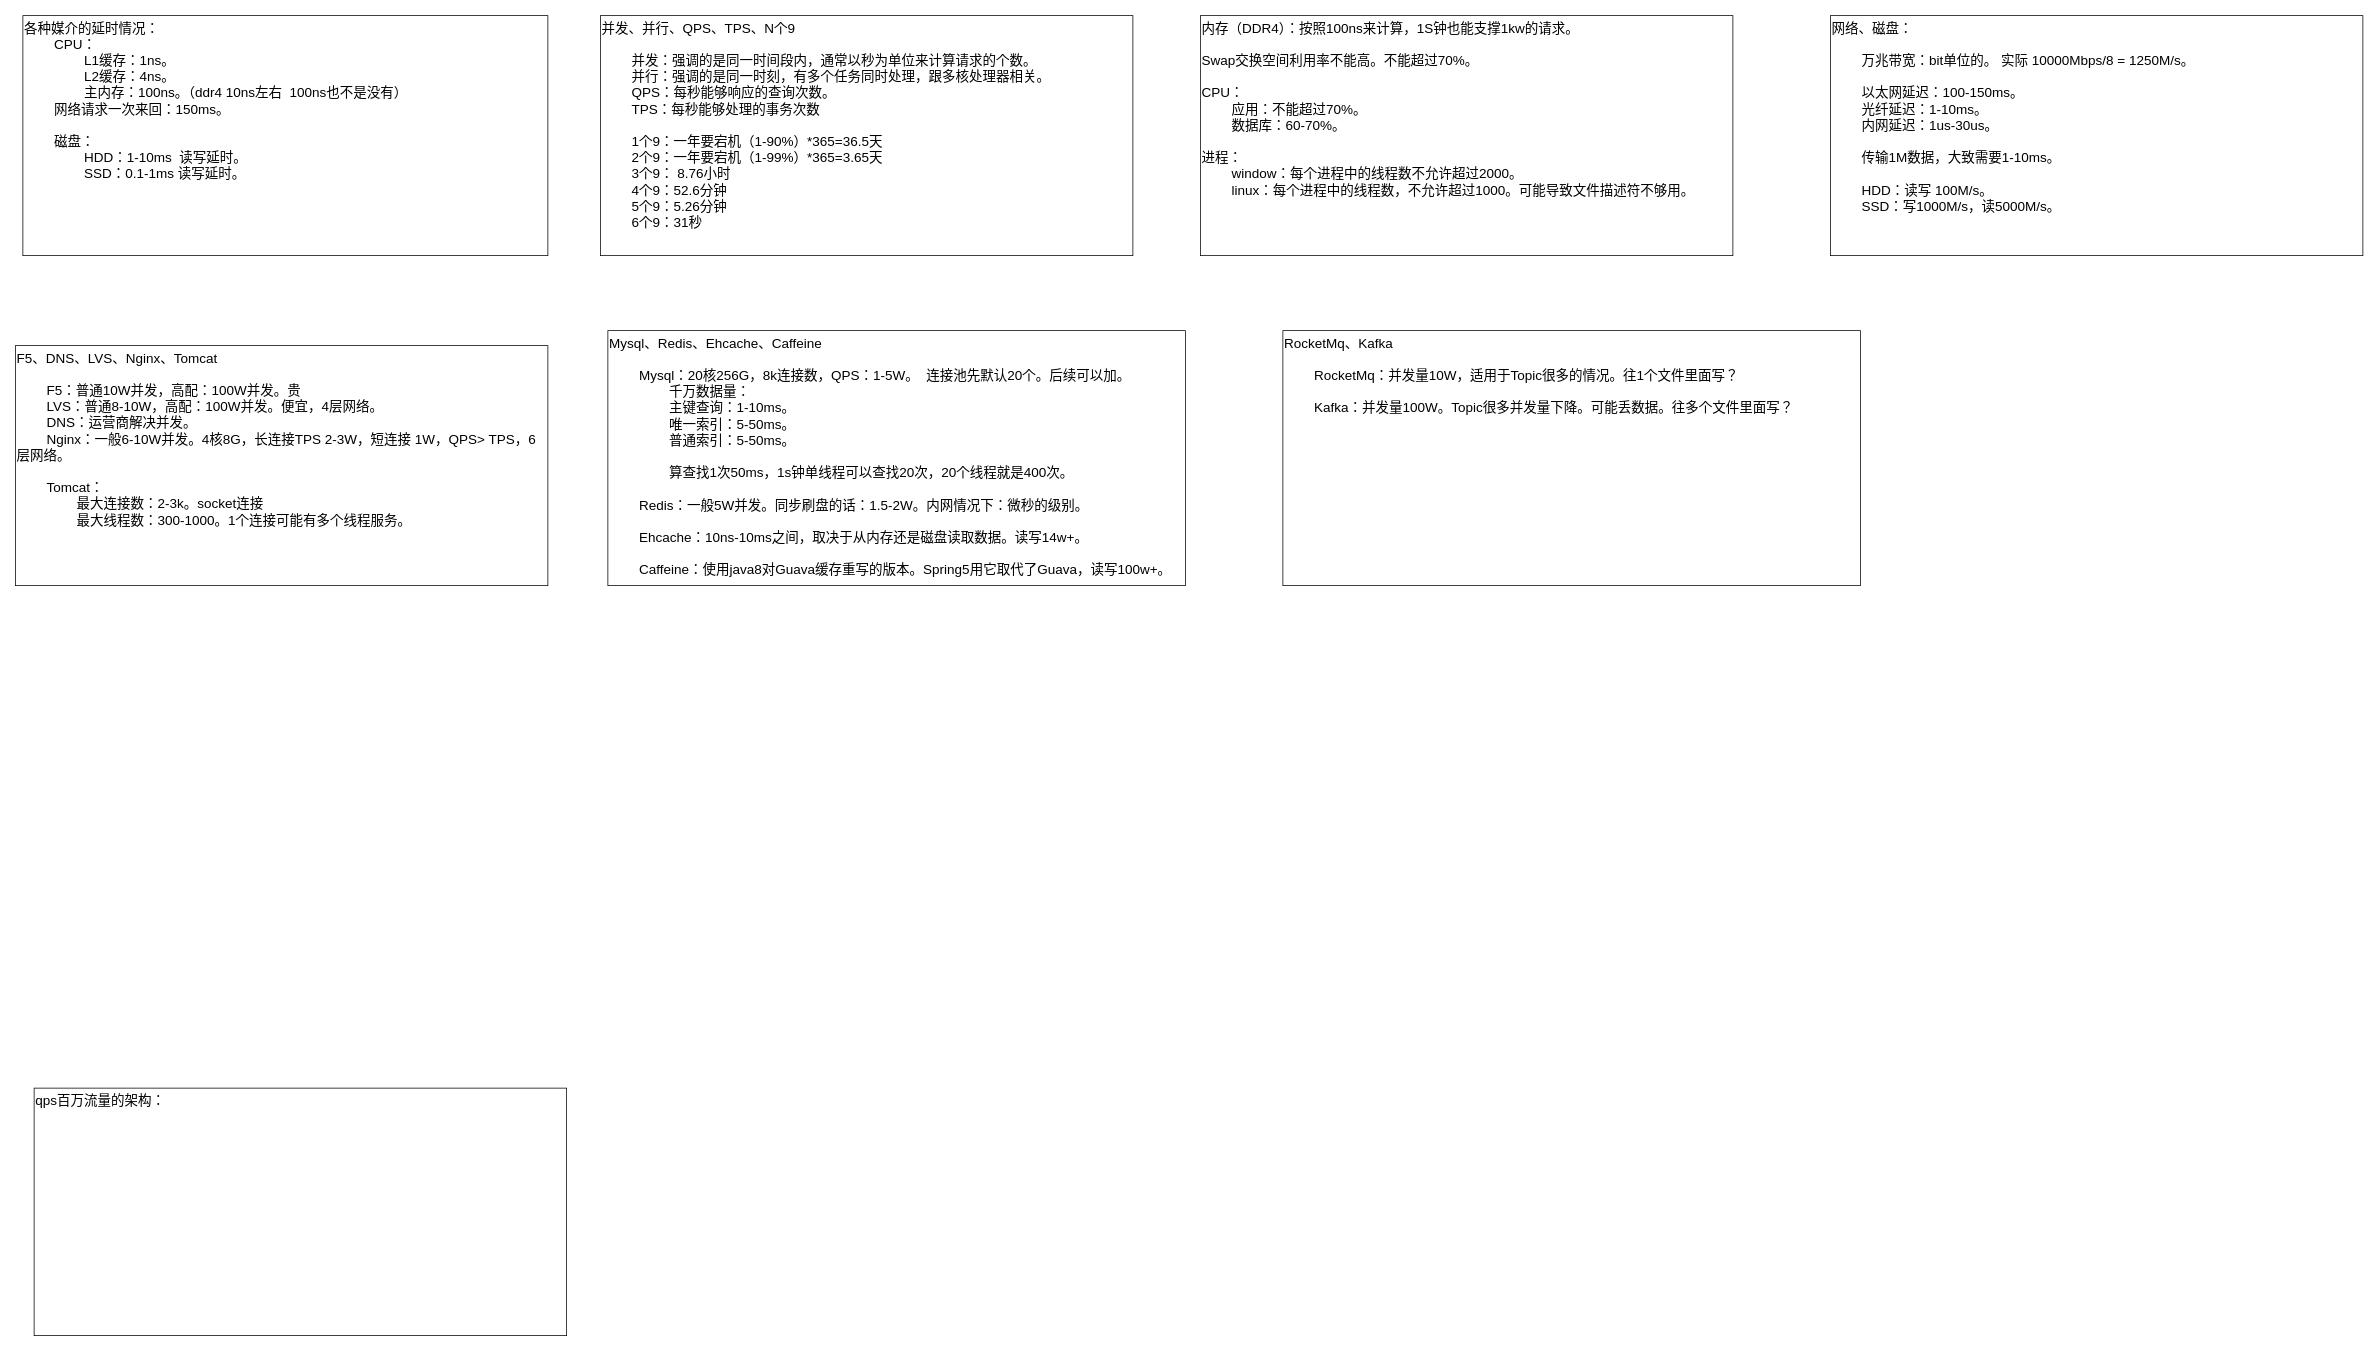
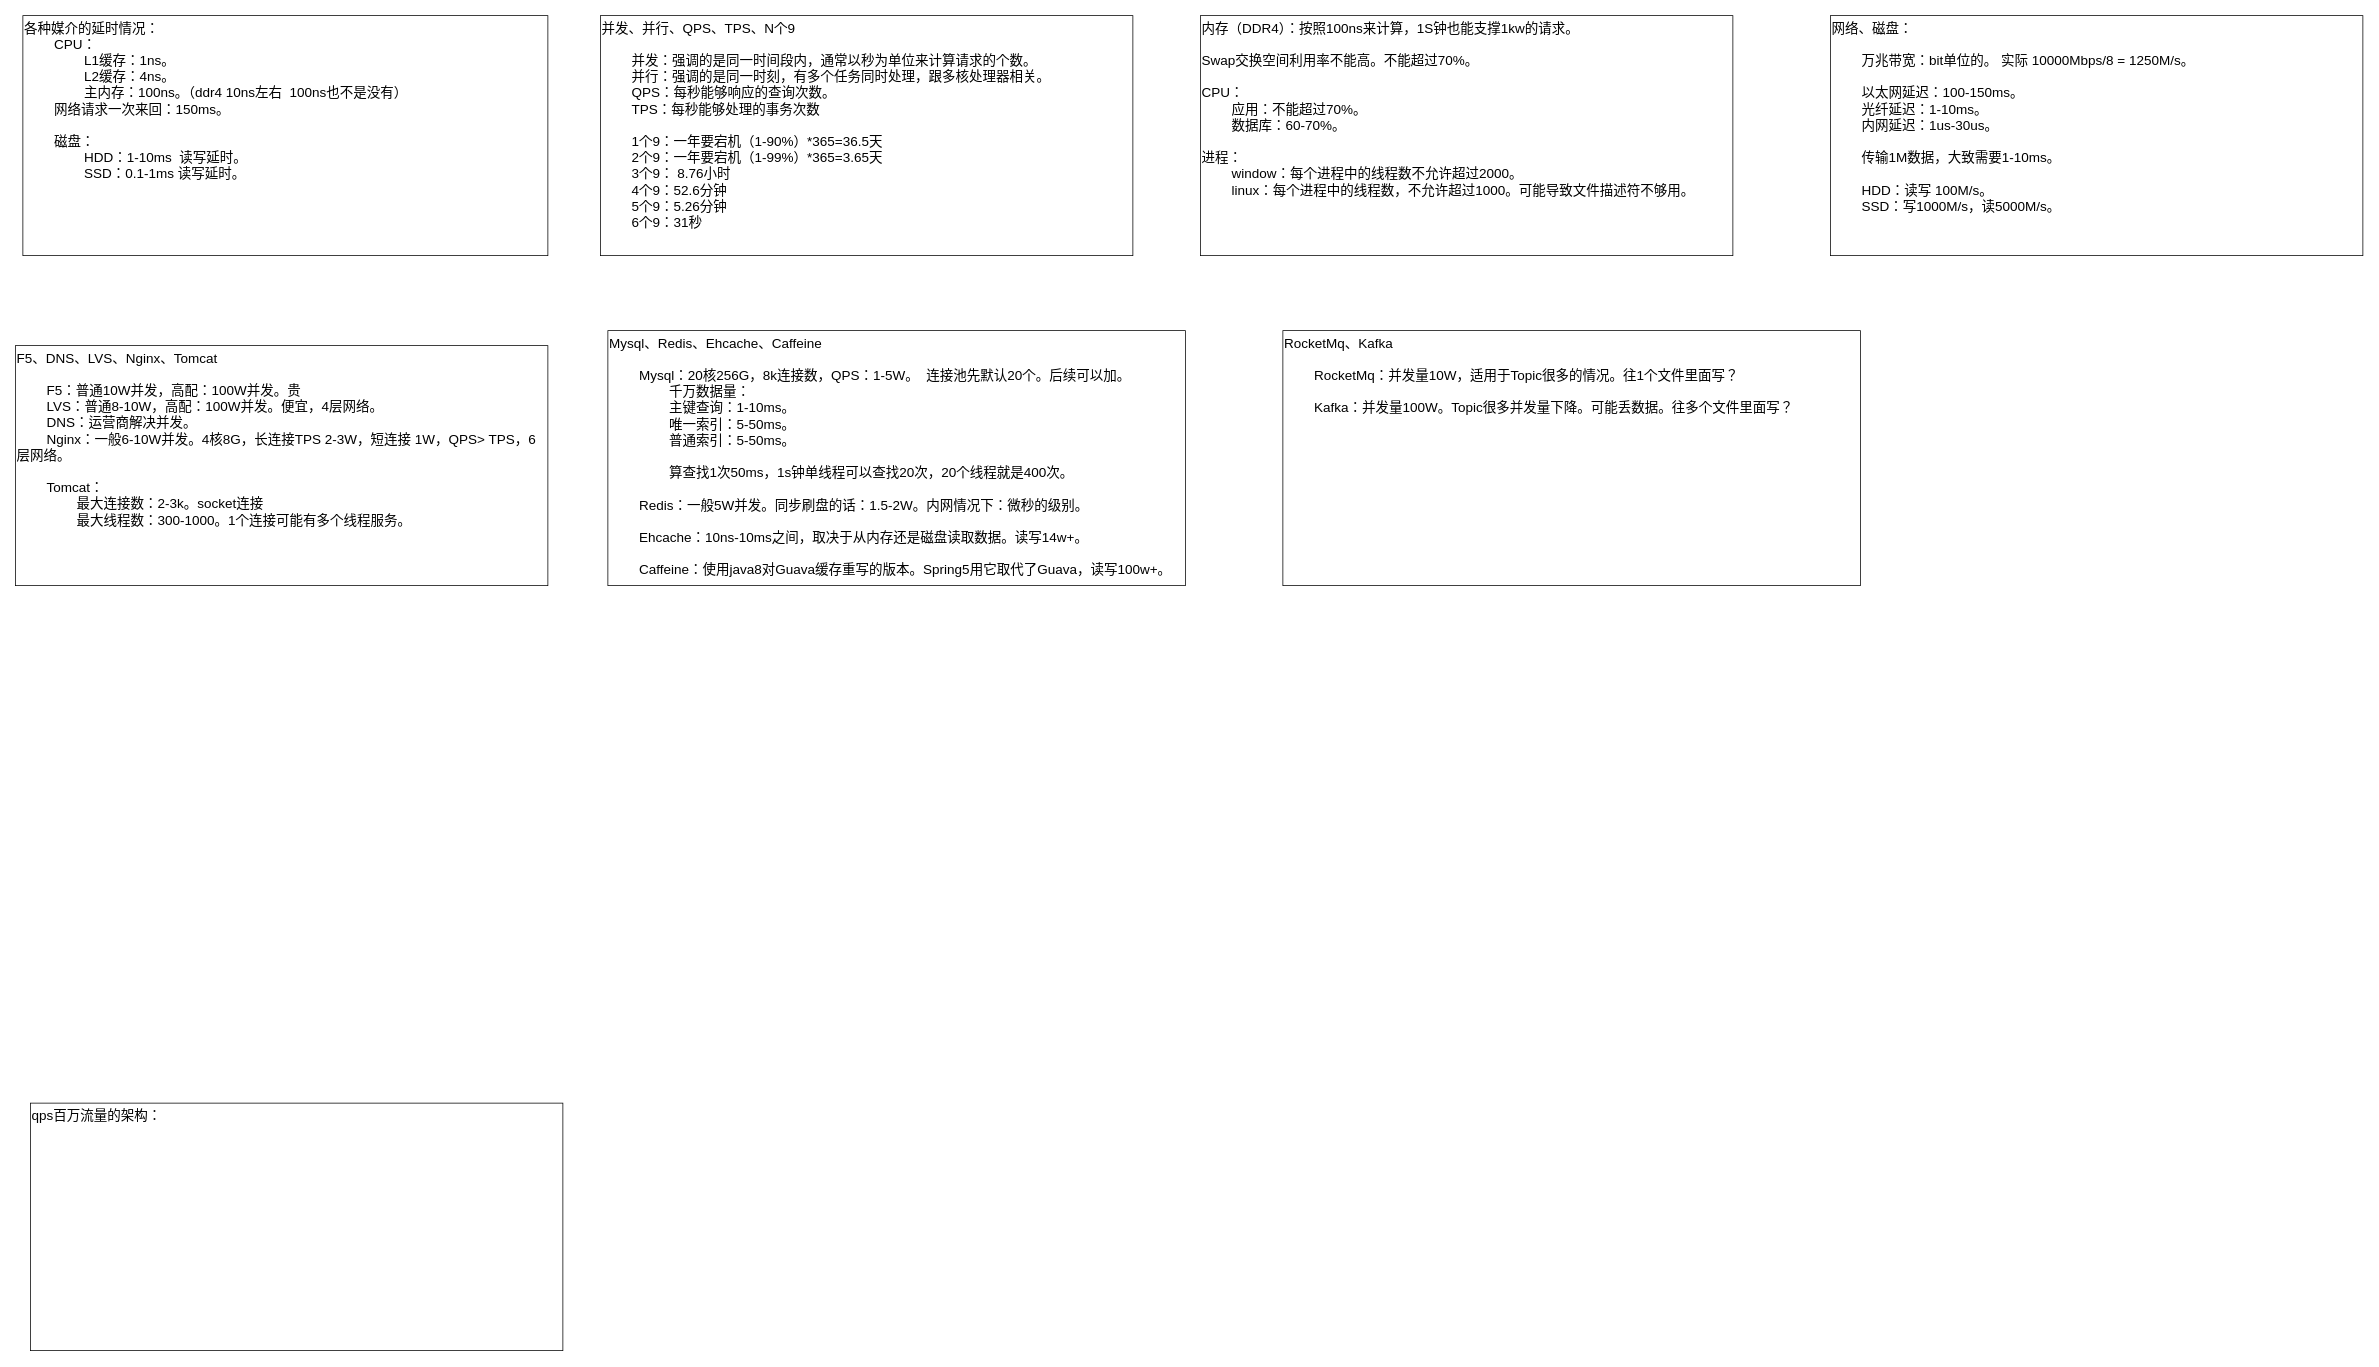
(300, 1212) -> (297, 1227)
